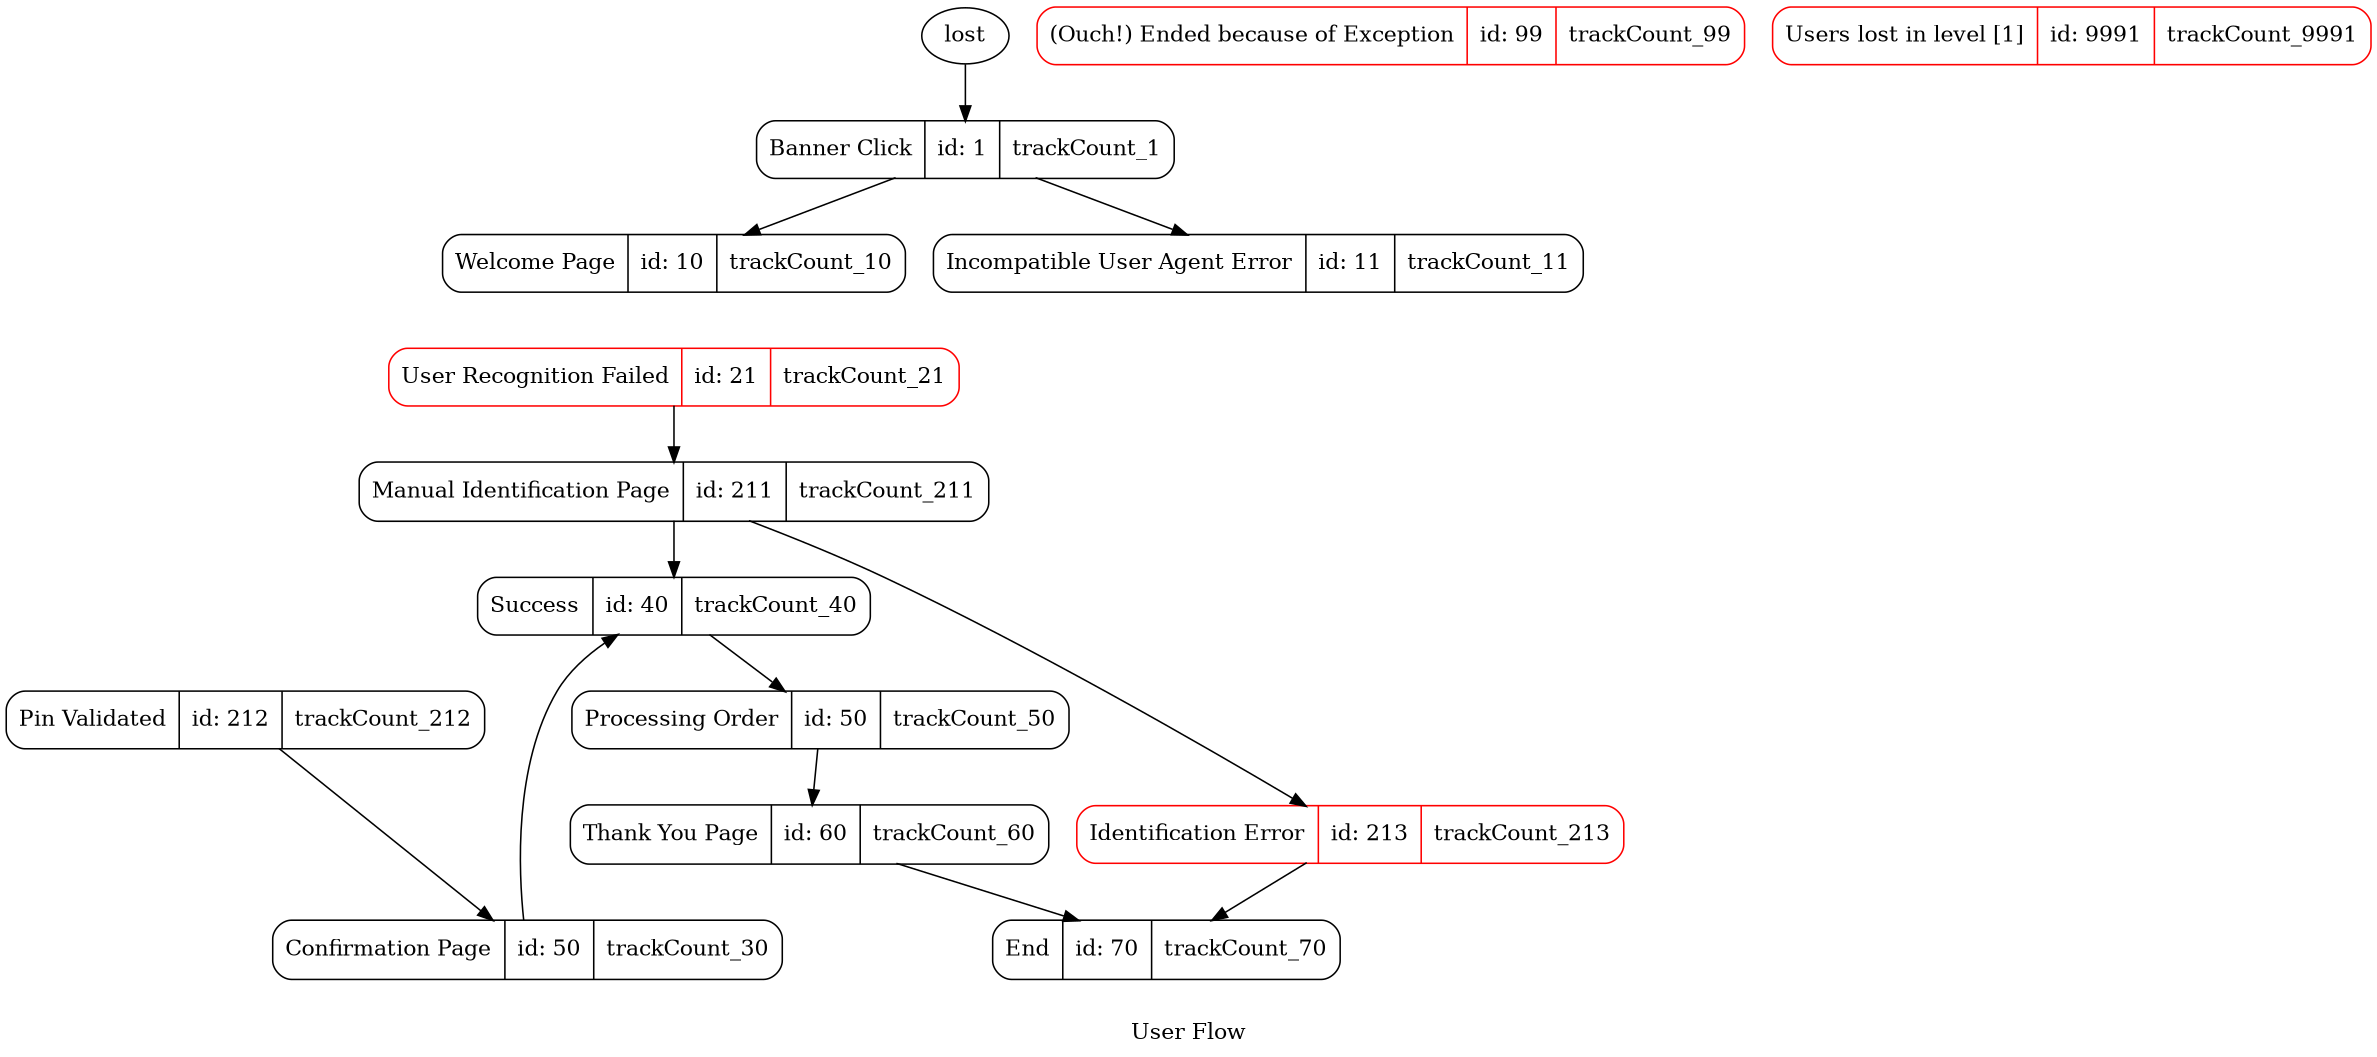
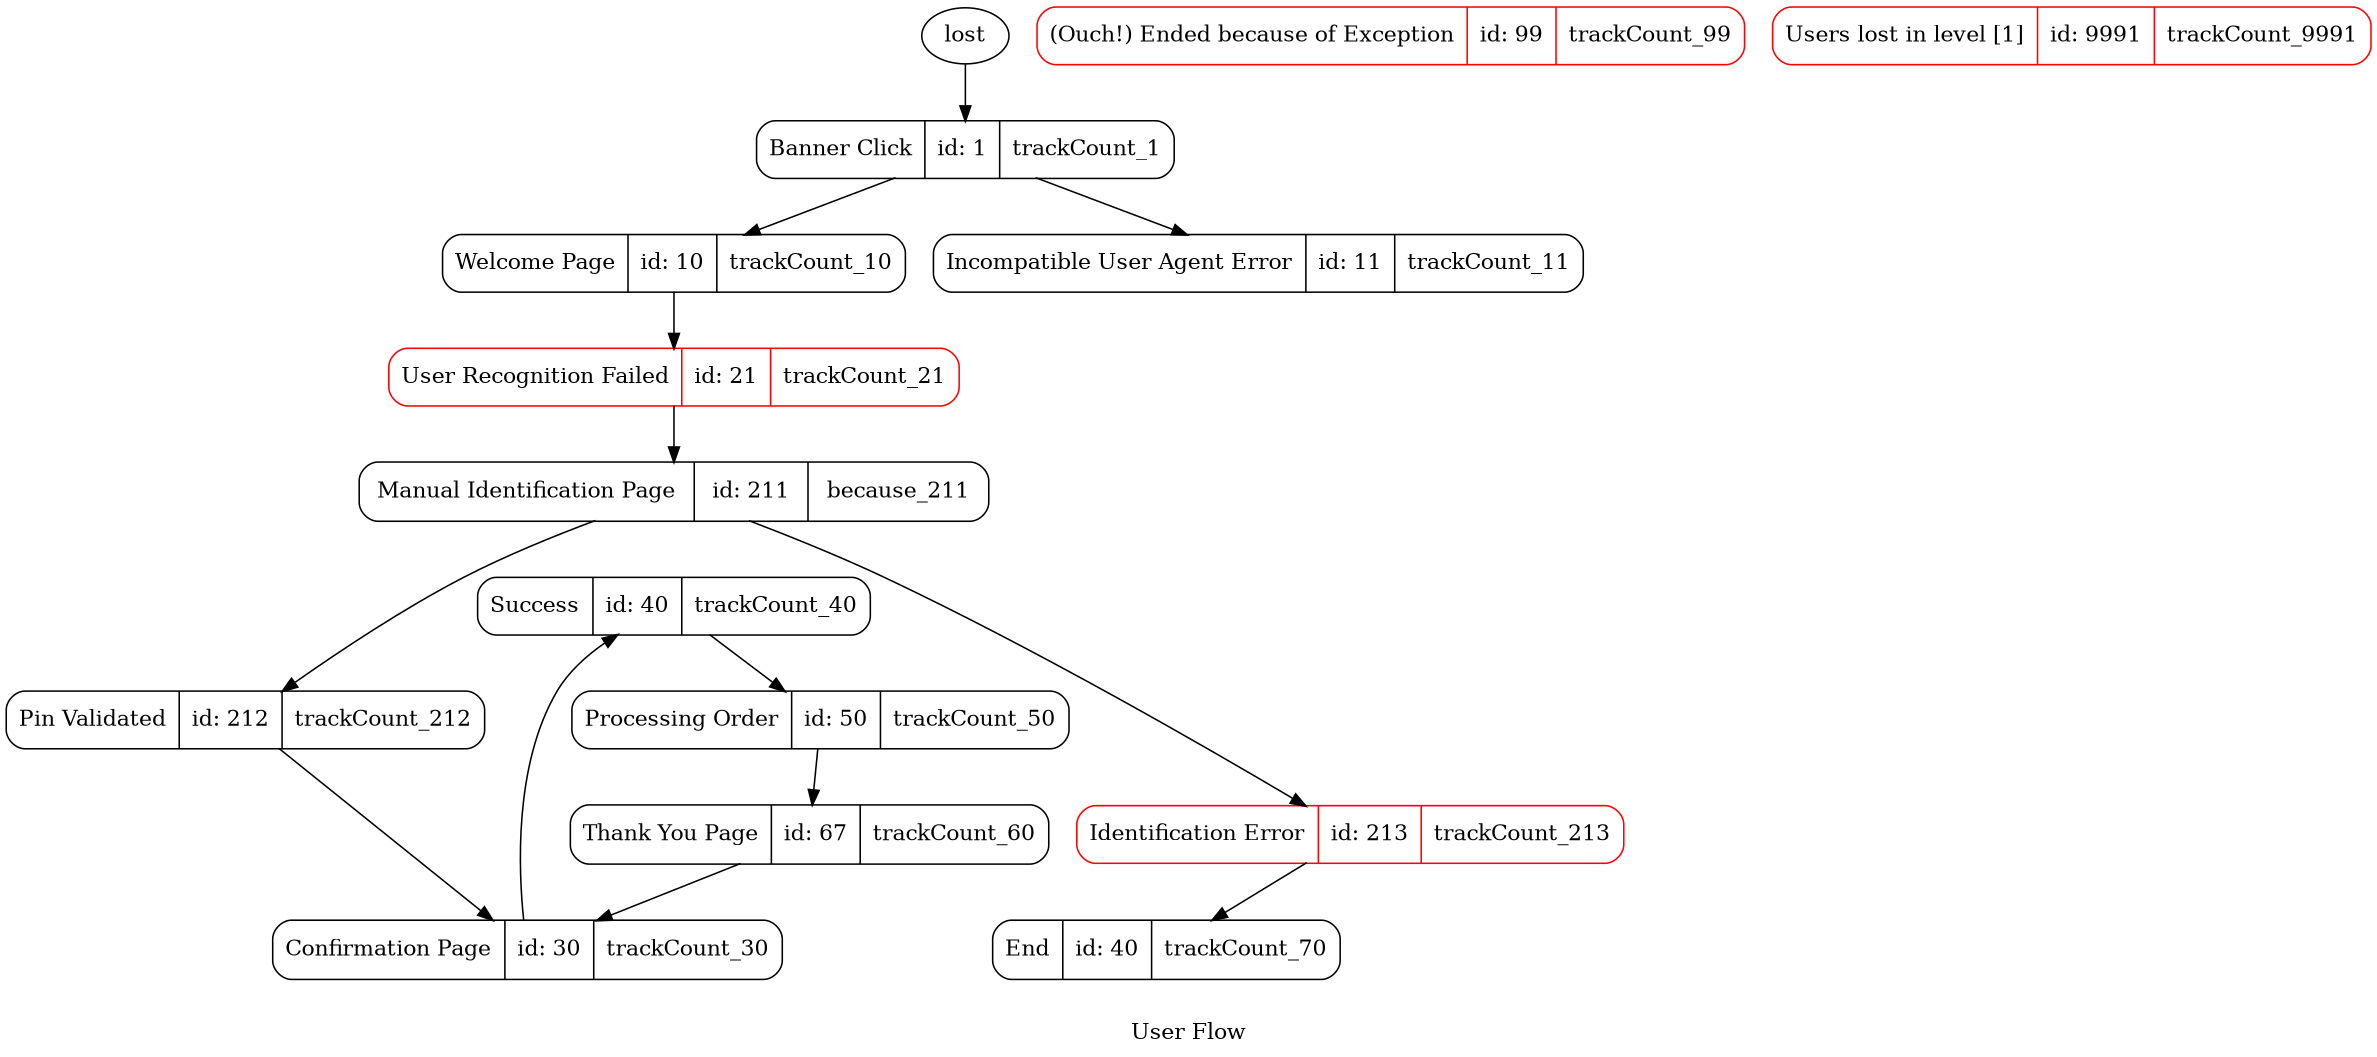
none -> (674, 313)
(887, 491) -> (898, 491)
(674, 541) -> (439, 590)
(816, 834) -> (816, 834)
(980, 890) -> (676, 889)
(549, 949) -> (549, 949)
(1107, 949) -> (1107, 949)
